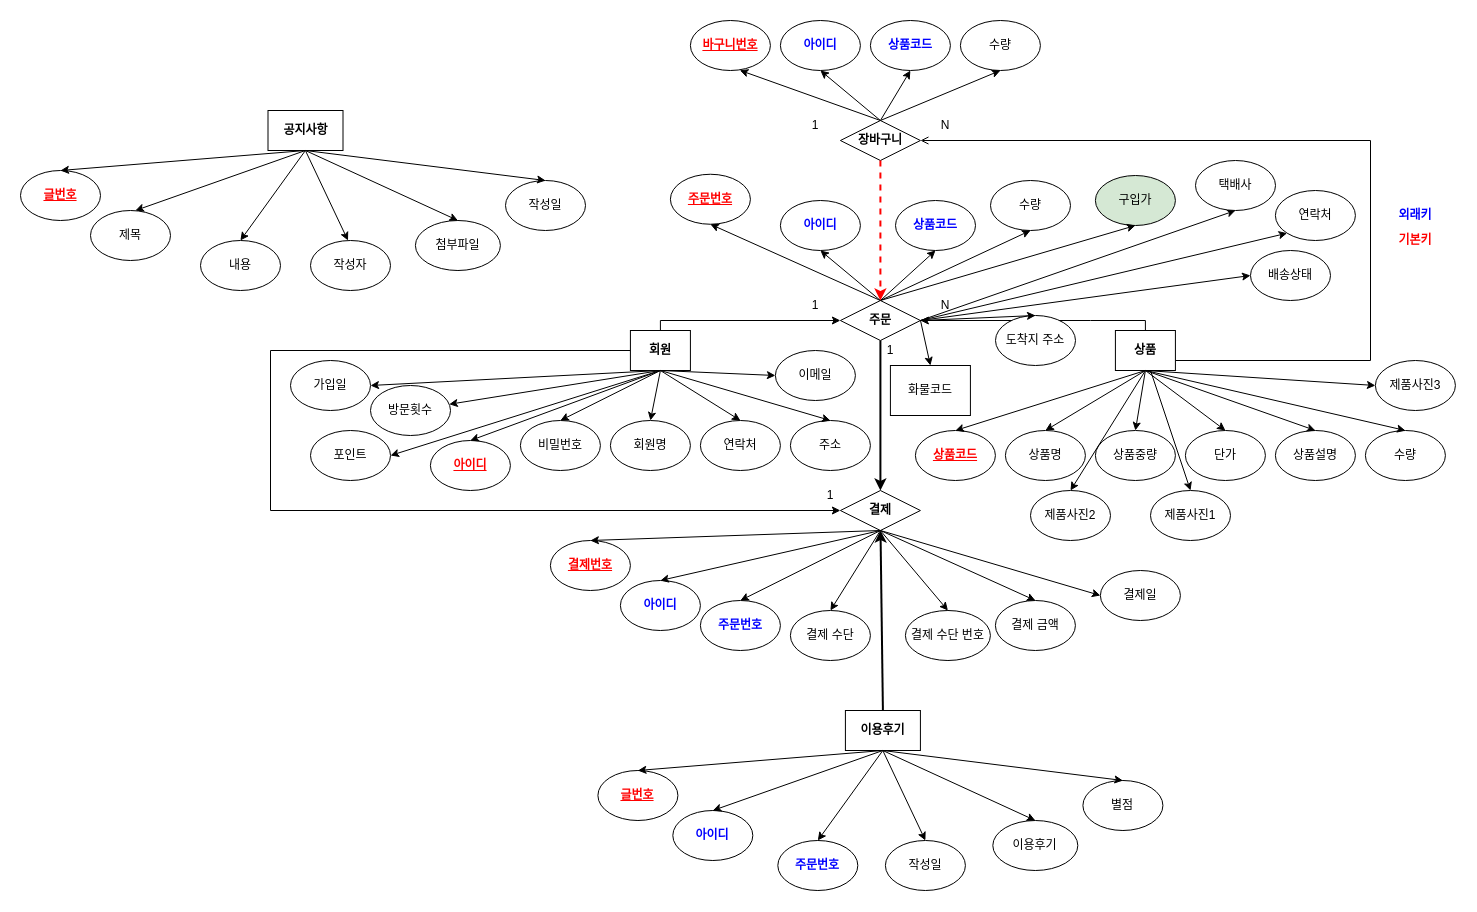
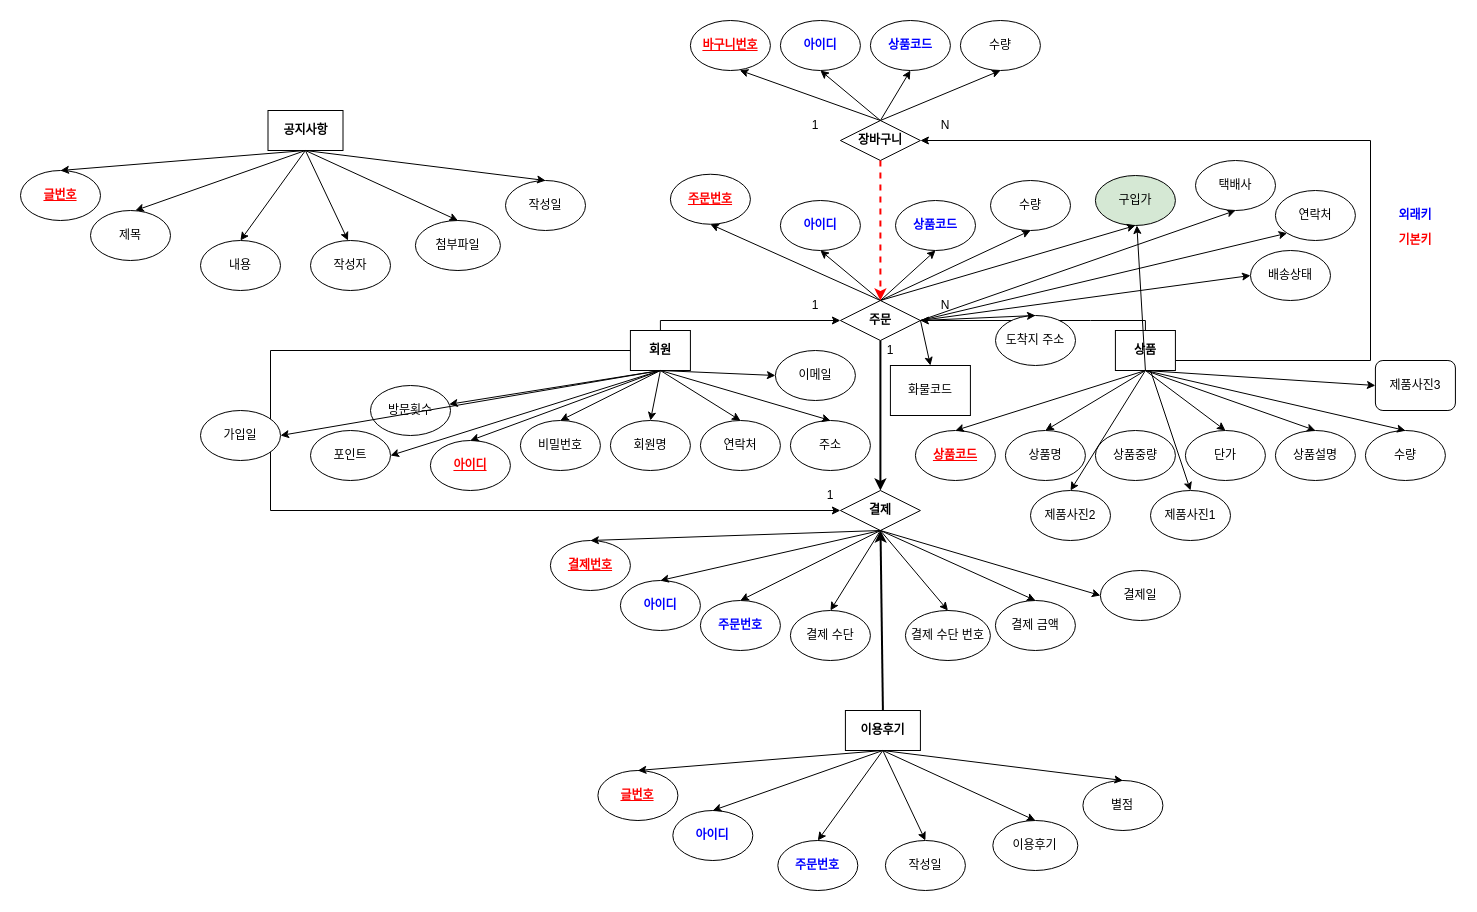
(926, 141) -> (928, 141)
(331, 386) -> (241, 436)
(1415, 386) -> (1415, 386)
(1141, 399) -> (1141, 300)
